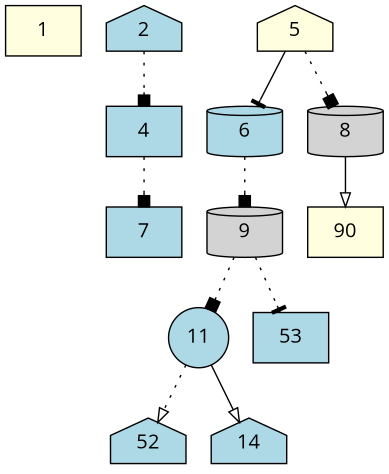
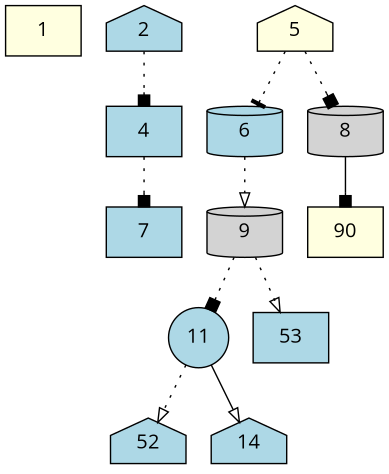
(273, 76) -> (273, 76)
(245, 175) -> (245, 175)
(345, 175) -> (345, 175)
(266, 282) -> (266, 282)
